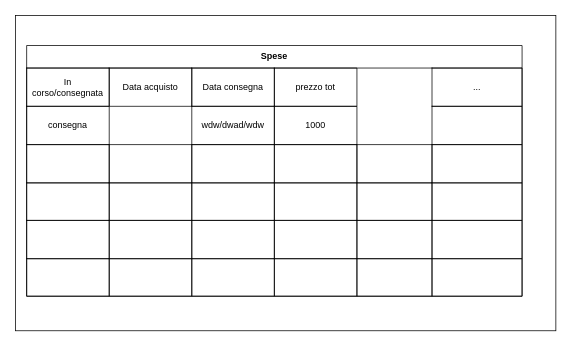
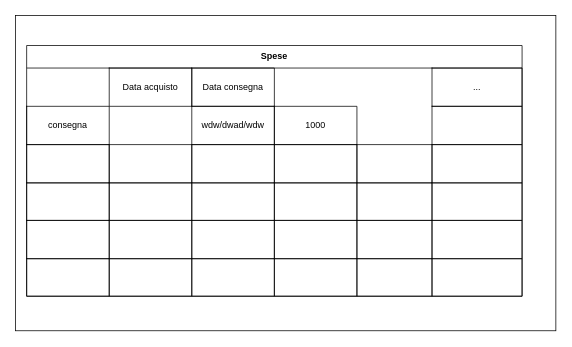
(68, 87) -> none
(315, 87) -> none
